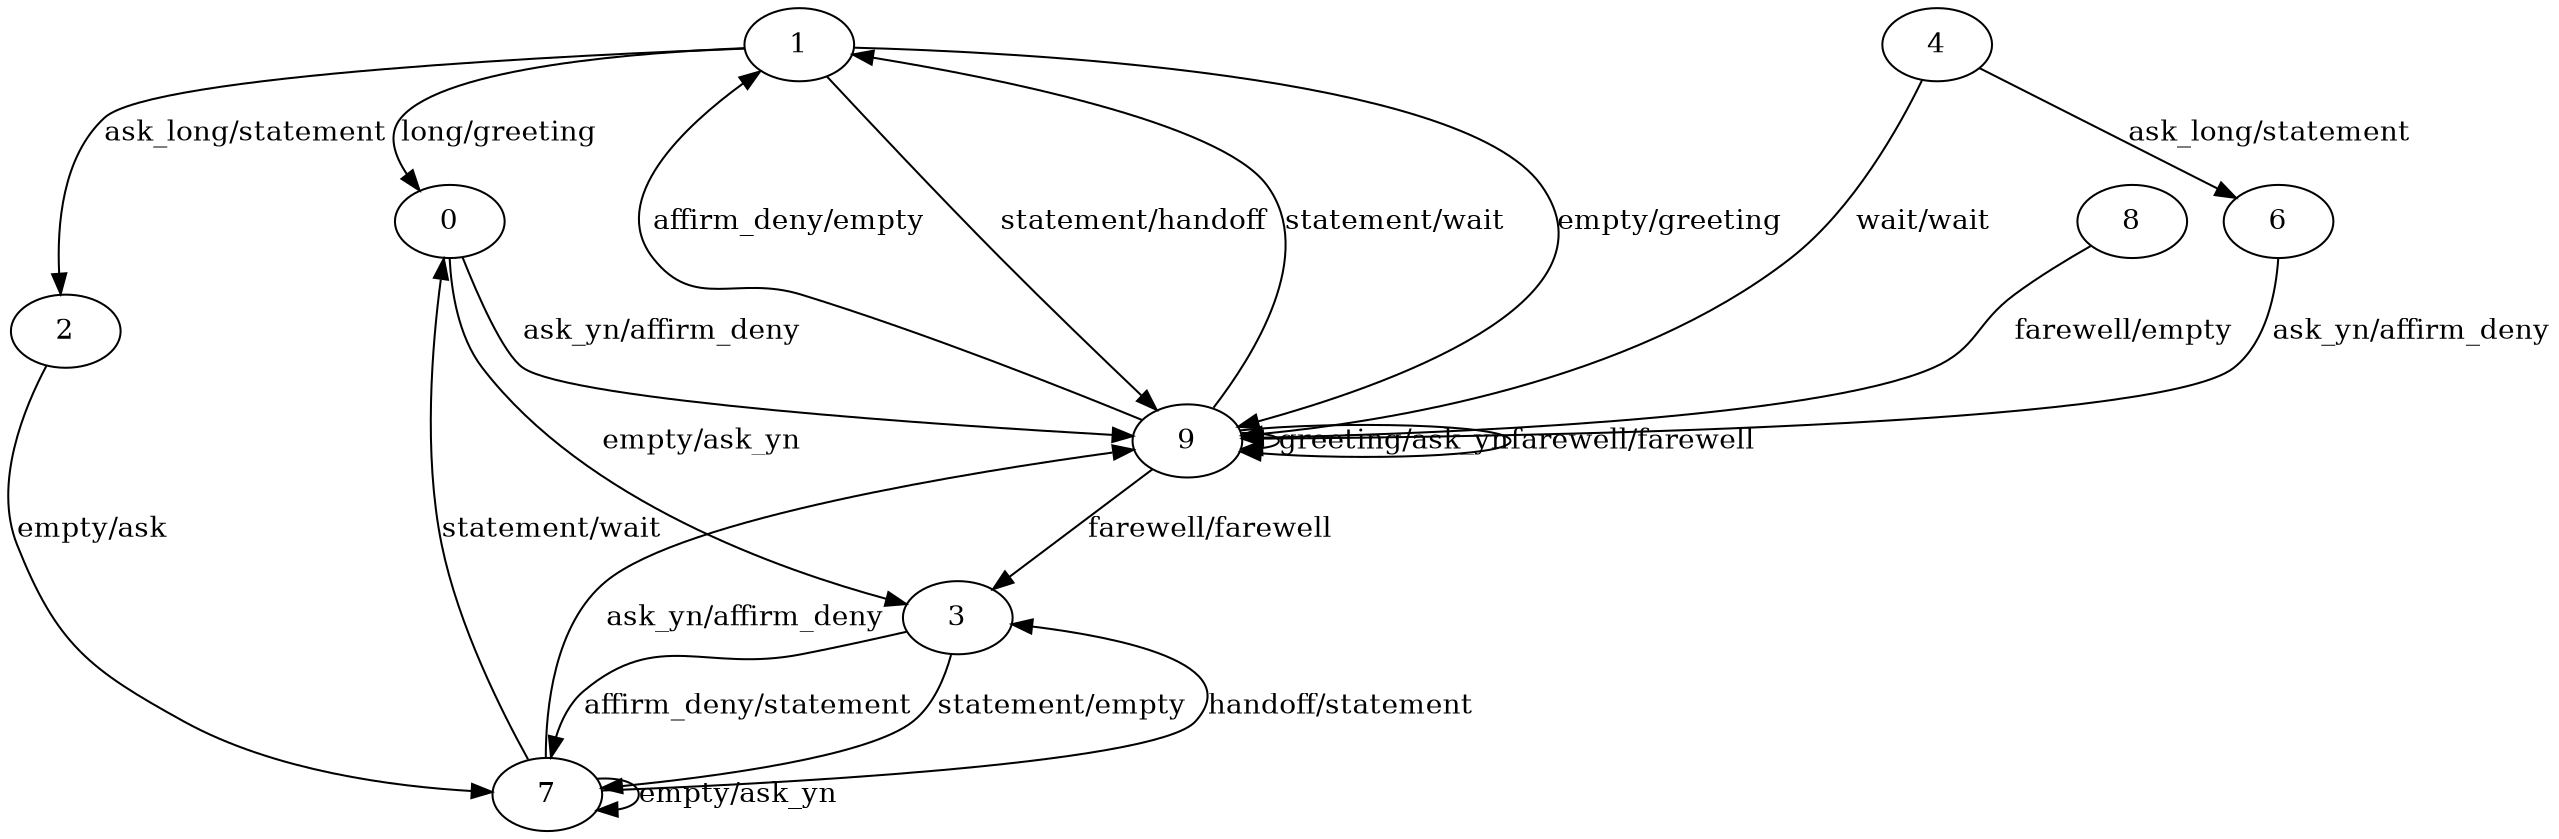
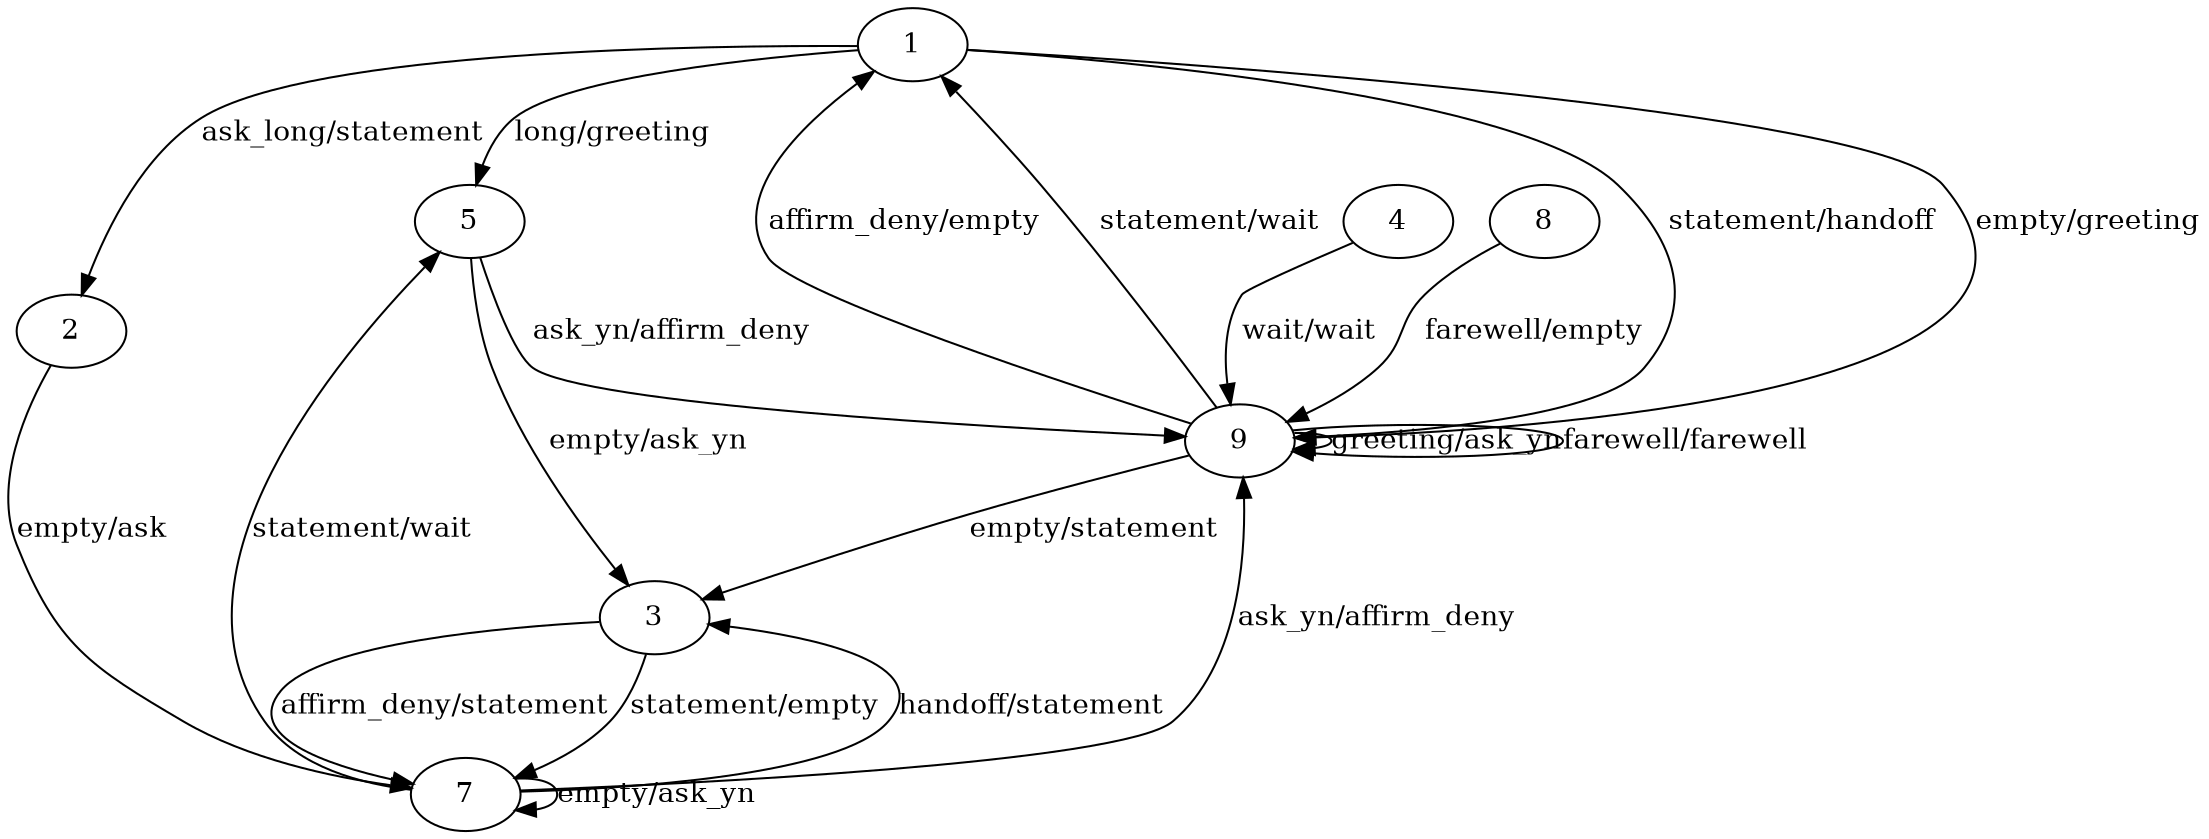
(450, 221) -> (470, 221)
(2279, 221) -> none
(1211, 529) -> (1095, 529)
